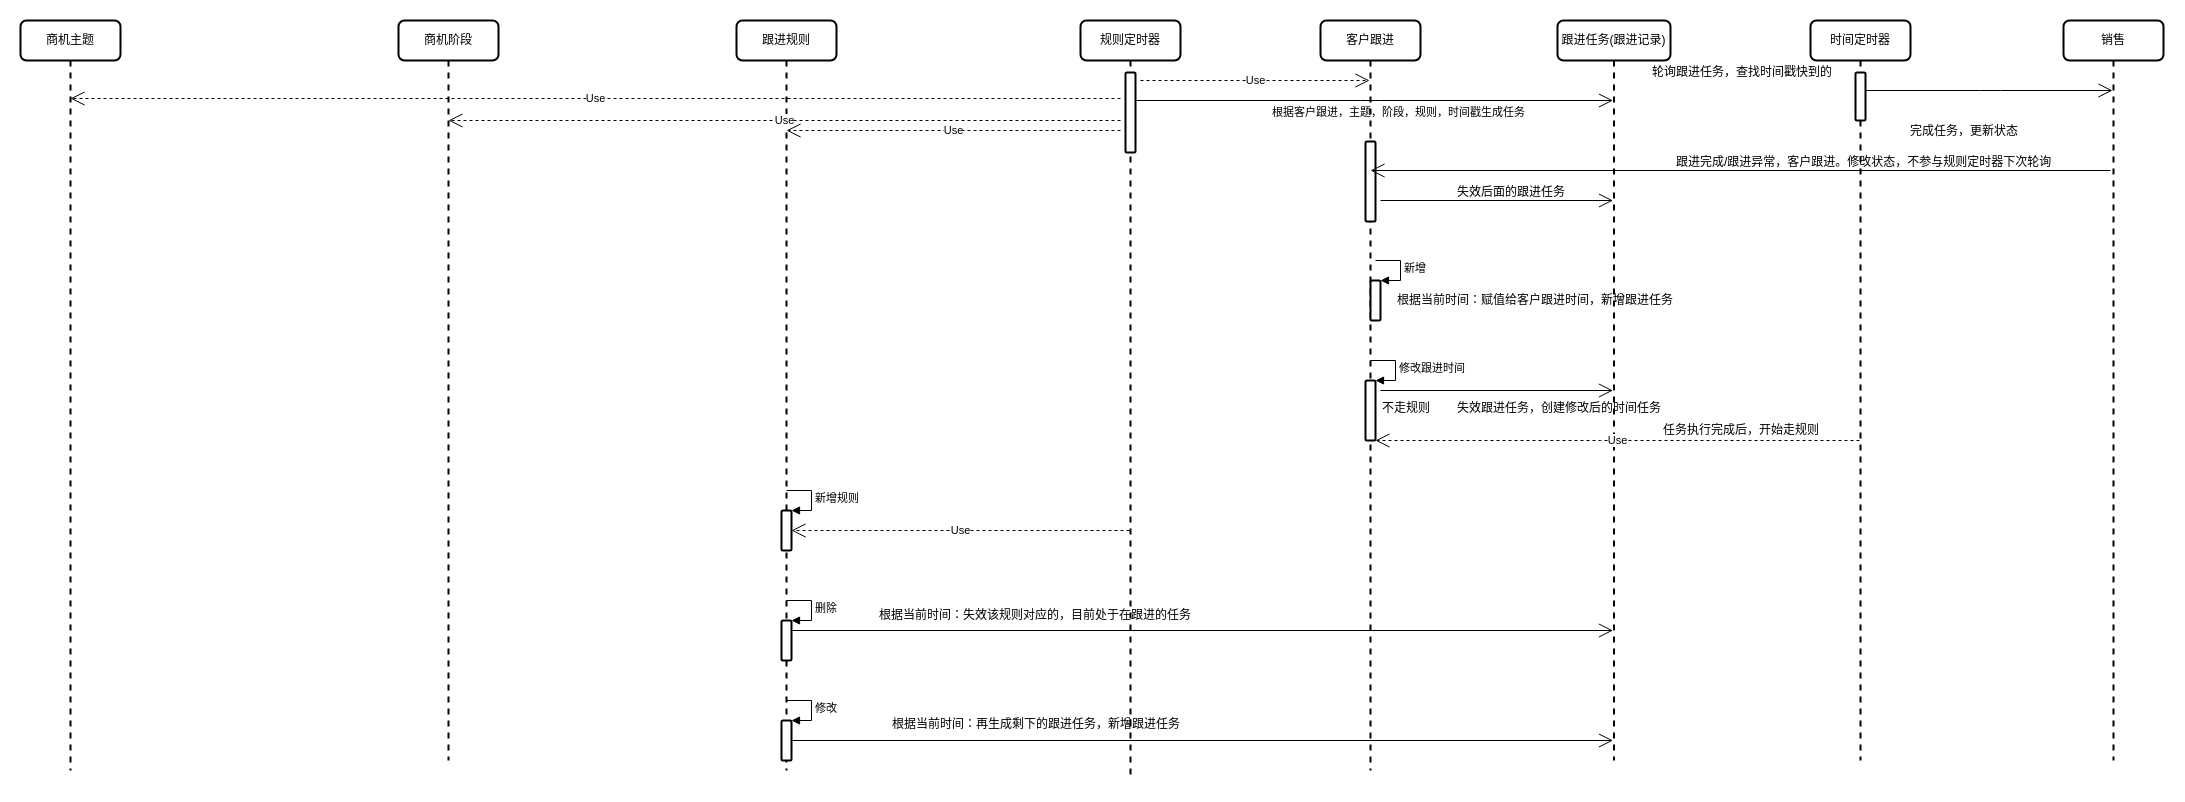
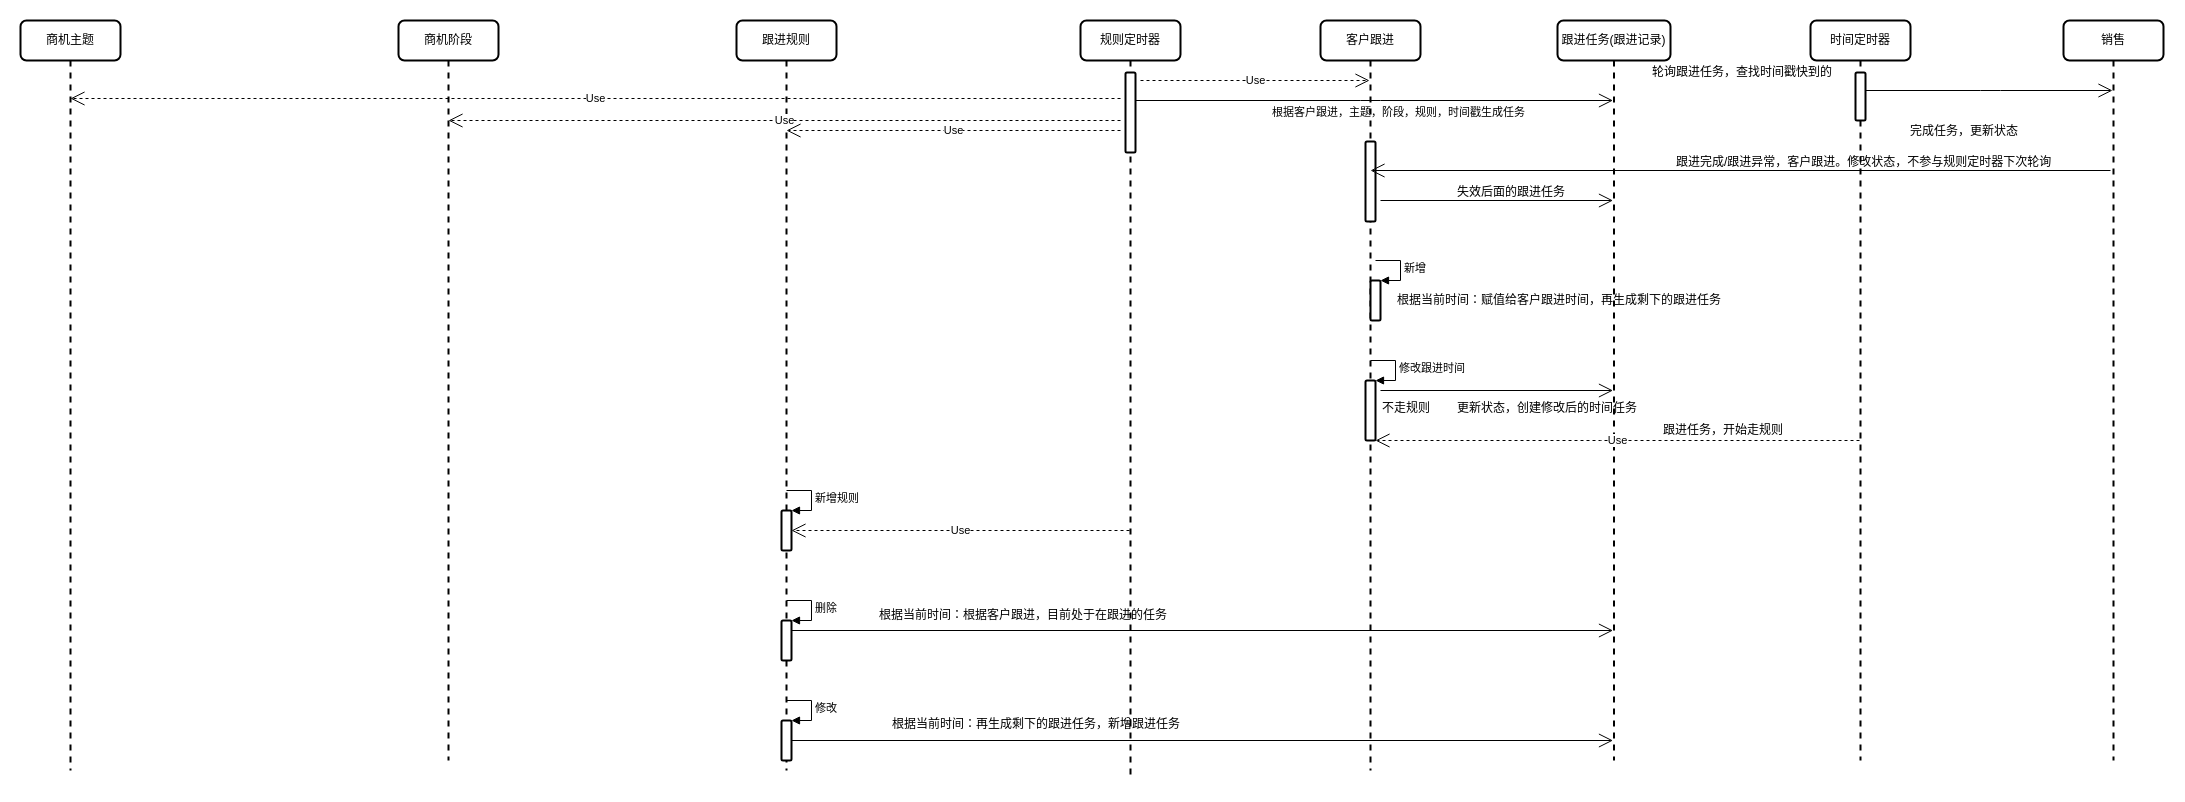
(1536, 301) -> (1560, 301)
(1560, 409) -> (1548, 409)
(1742, 431) -> (1724, 431)
(1036, 616) -> (1024, 616)
